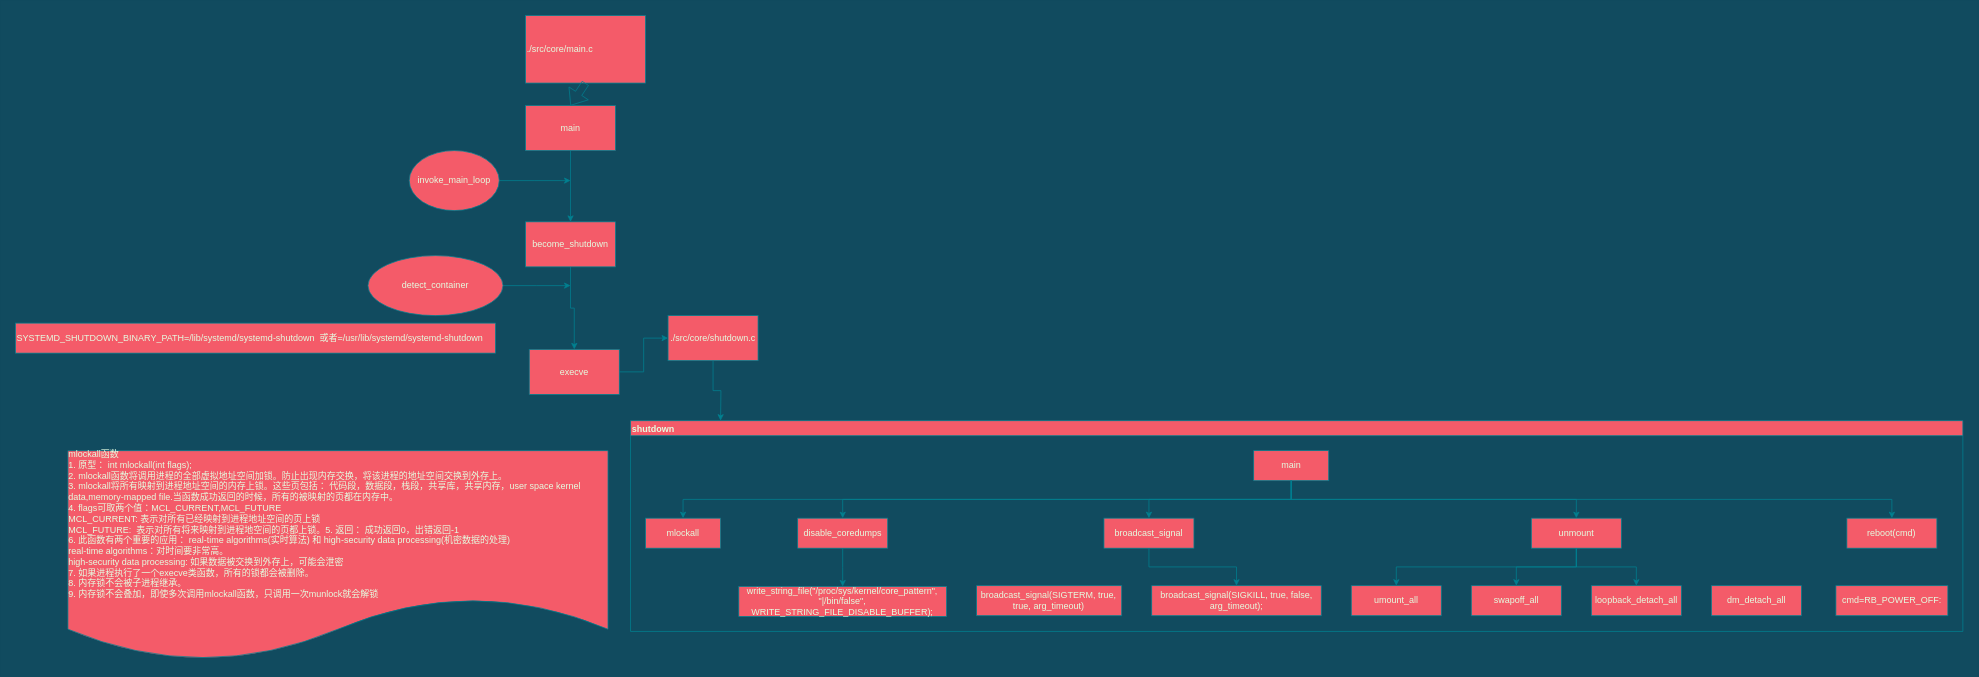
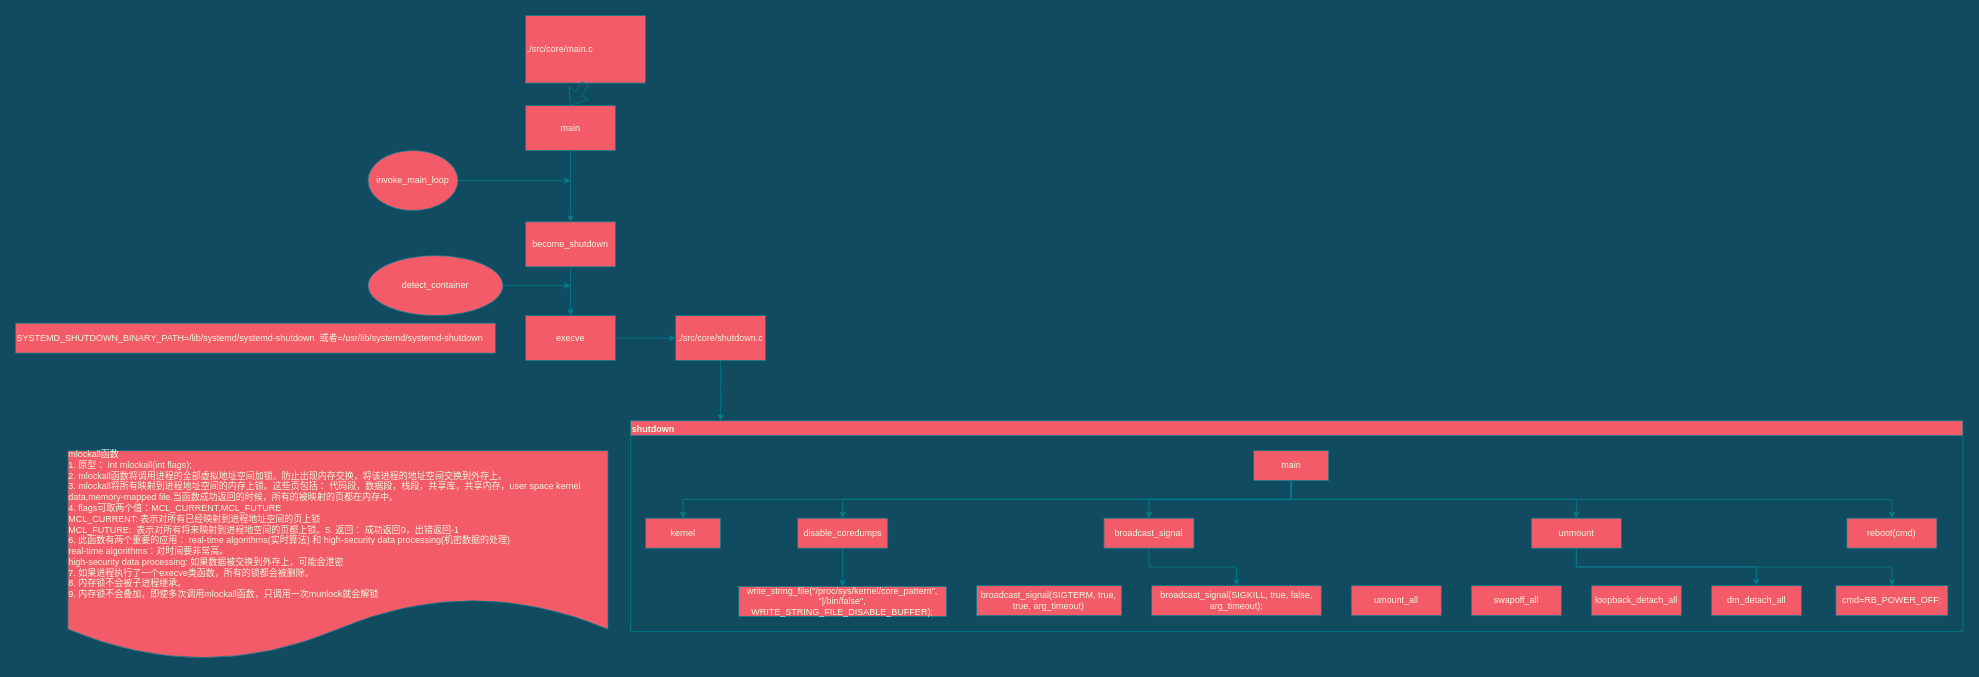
(454, 180) -> (413, 180)
(713, 338) -> (720, 338)
(574, 372) -> (570, 338)
(683, 533) -> (683, 533)
(1396, 572) -> none
(1516, 574) -> (1891, 567)
(1636, 574) -> none
none -> (1756, 574)
